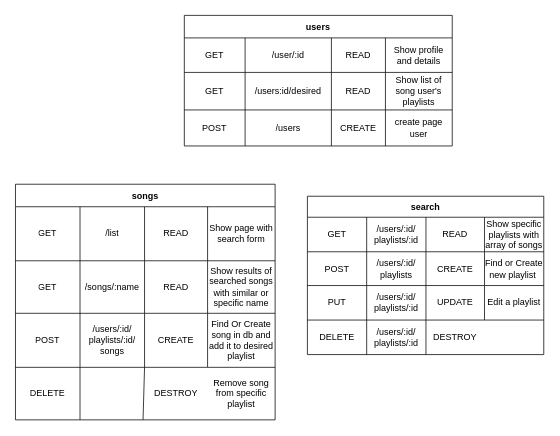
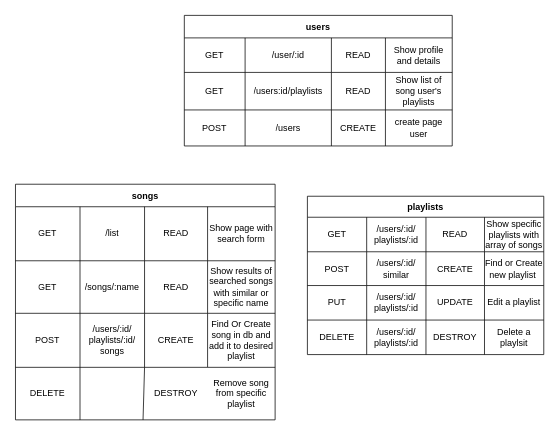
(288, 91) -> (288, 91)
(425, 207) -> (425, 207)
(396, 269) -> (396, 269)
none -> (514, 337)
